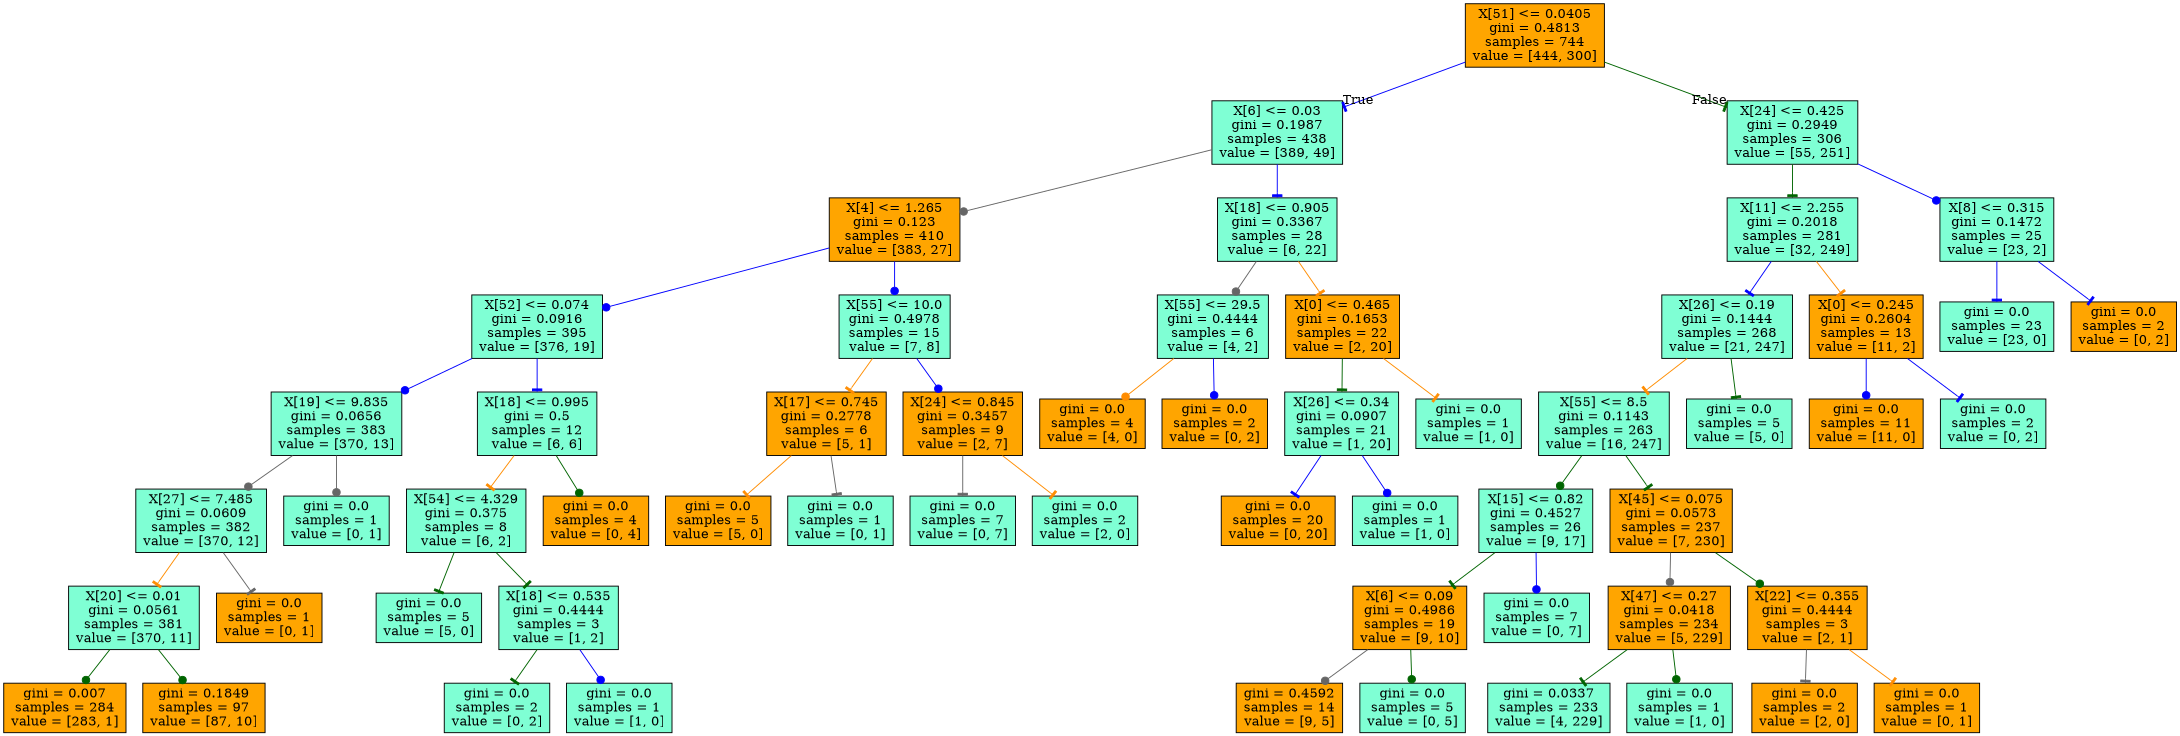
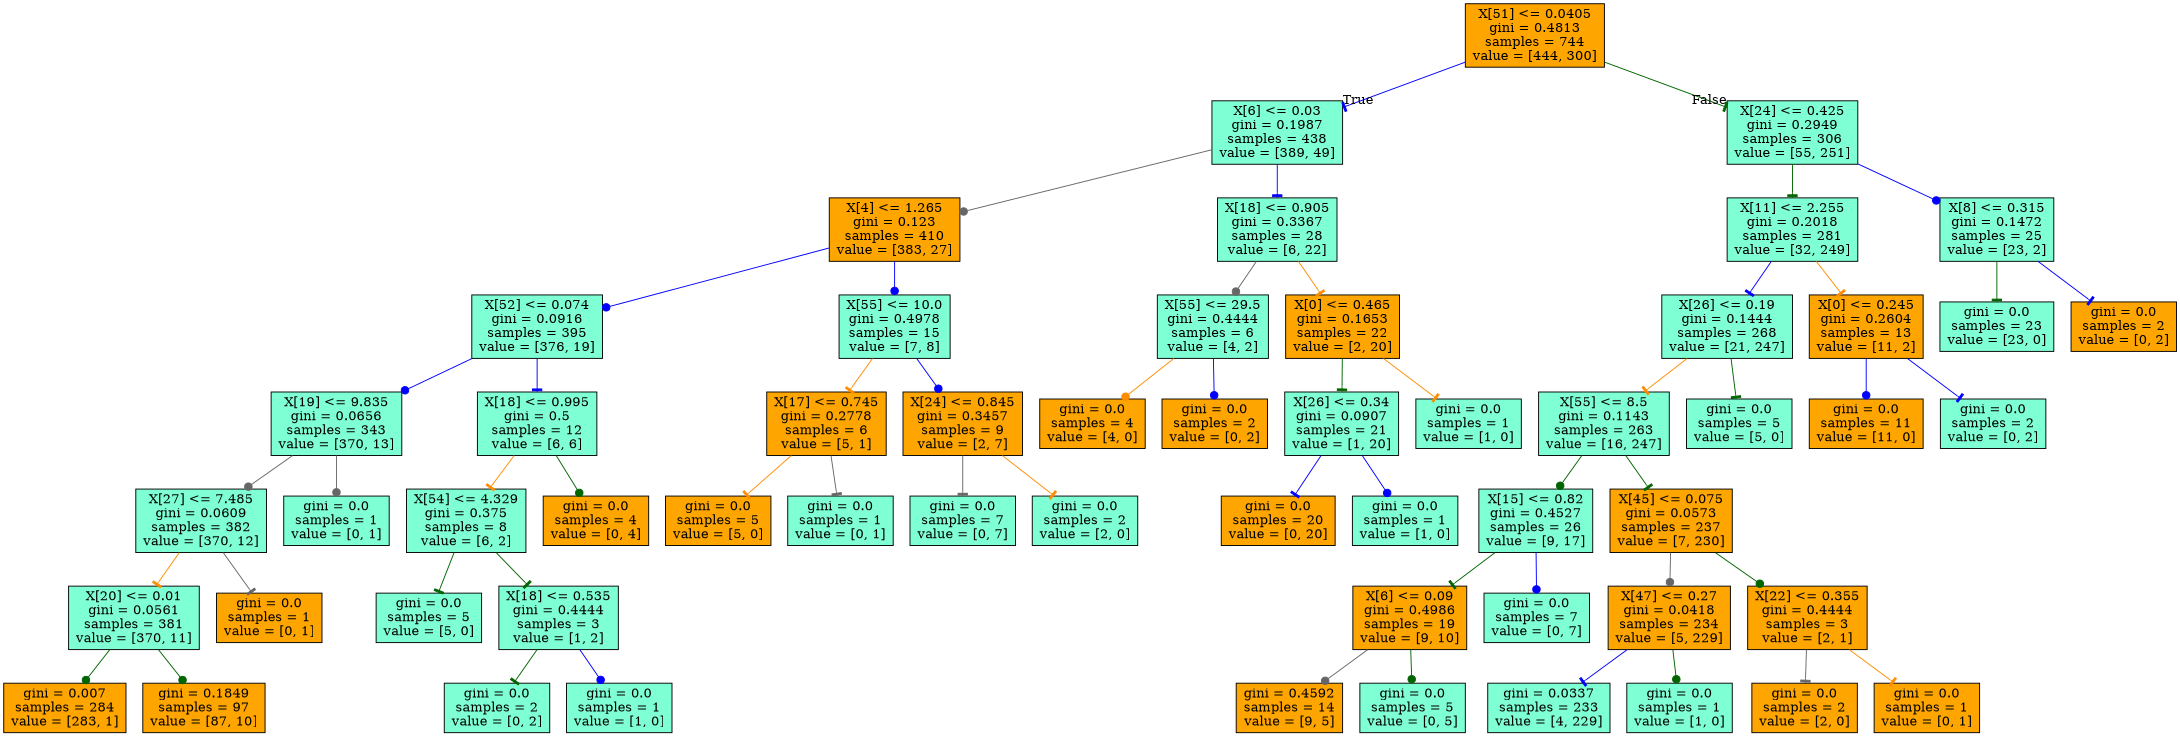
(1997, 279) -> (1997, 279)
(336, 424) -> (336, 424)
(1606, 665) -> (1606, 665)
